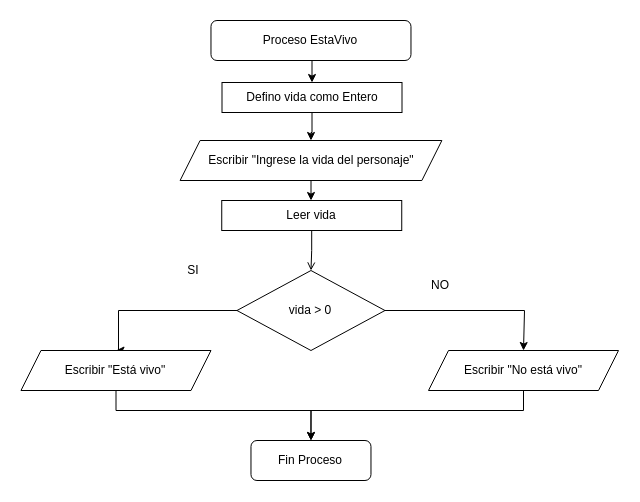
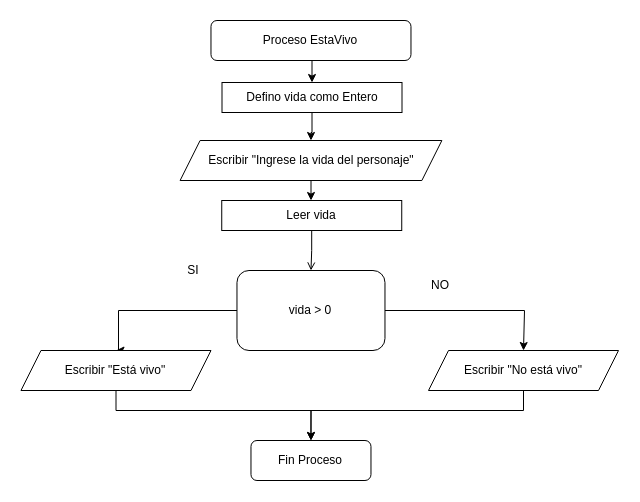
(311, 311) -> (311, 311)
